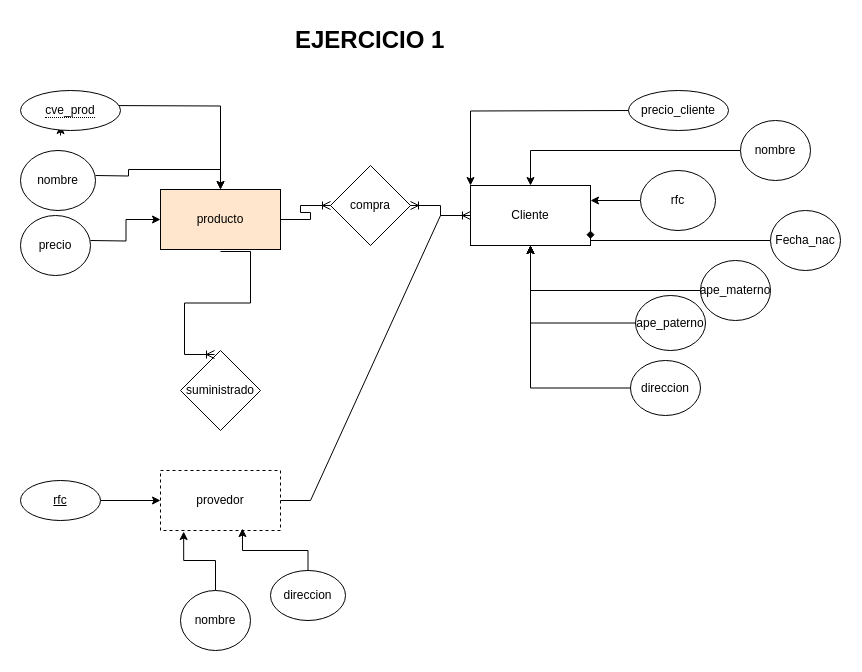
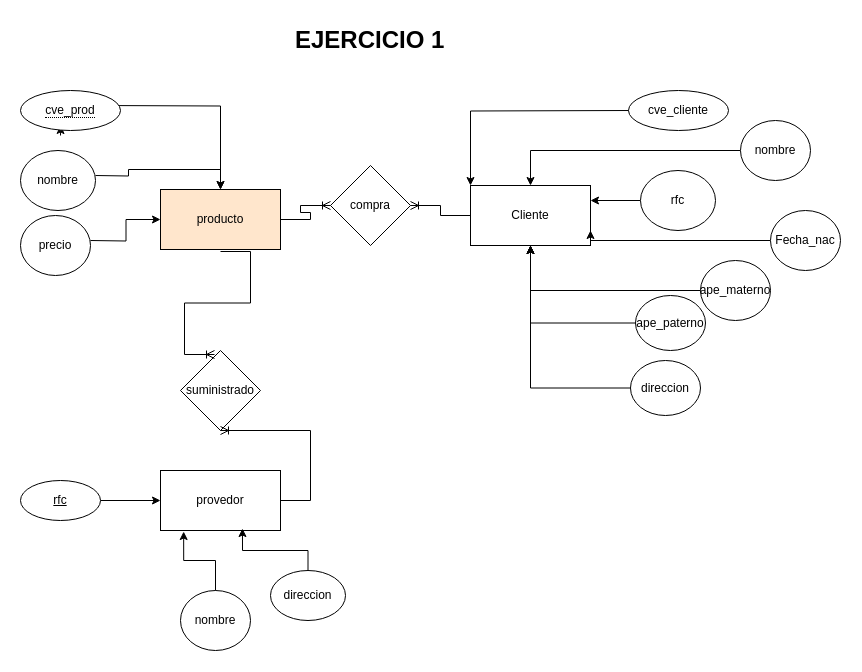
(679, 111) -> (679, 111)
(592, 241) -> (592, 241)
(374, 360) -> (303, 431)
(221, 501) -> (221, 501)
